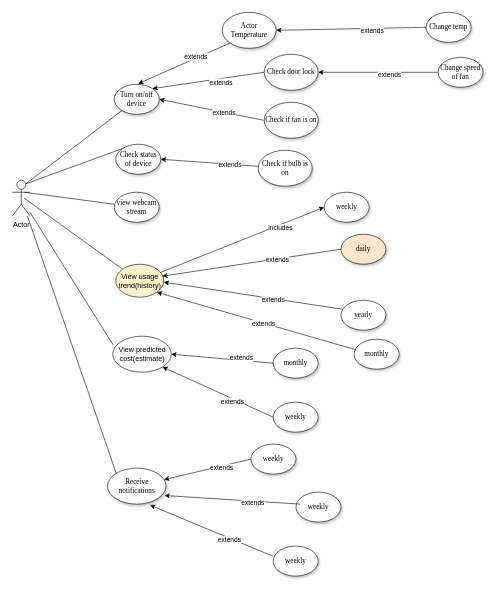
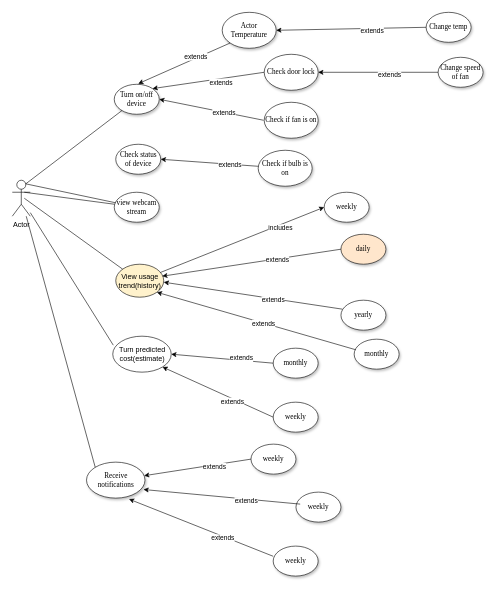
(74, 166) -> (71, 193)
(143, 354) -> (143, 354)
(137, 486) -> (116, 480)
